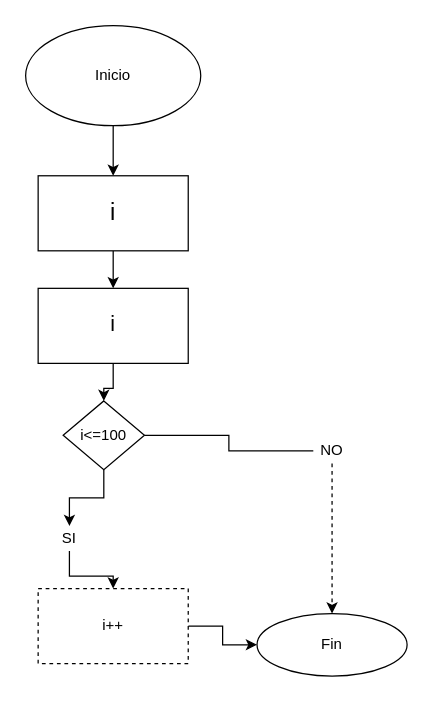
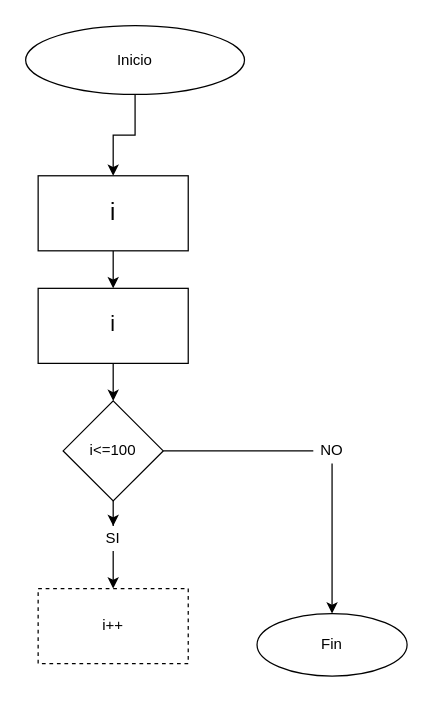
(113, 76) -> (135, 60)
(104, 435) -> (113, 451)
(332, 535) -> (332, 535)
(69, 538) -> (113, 538)
(223, 631) -> none
